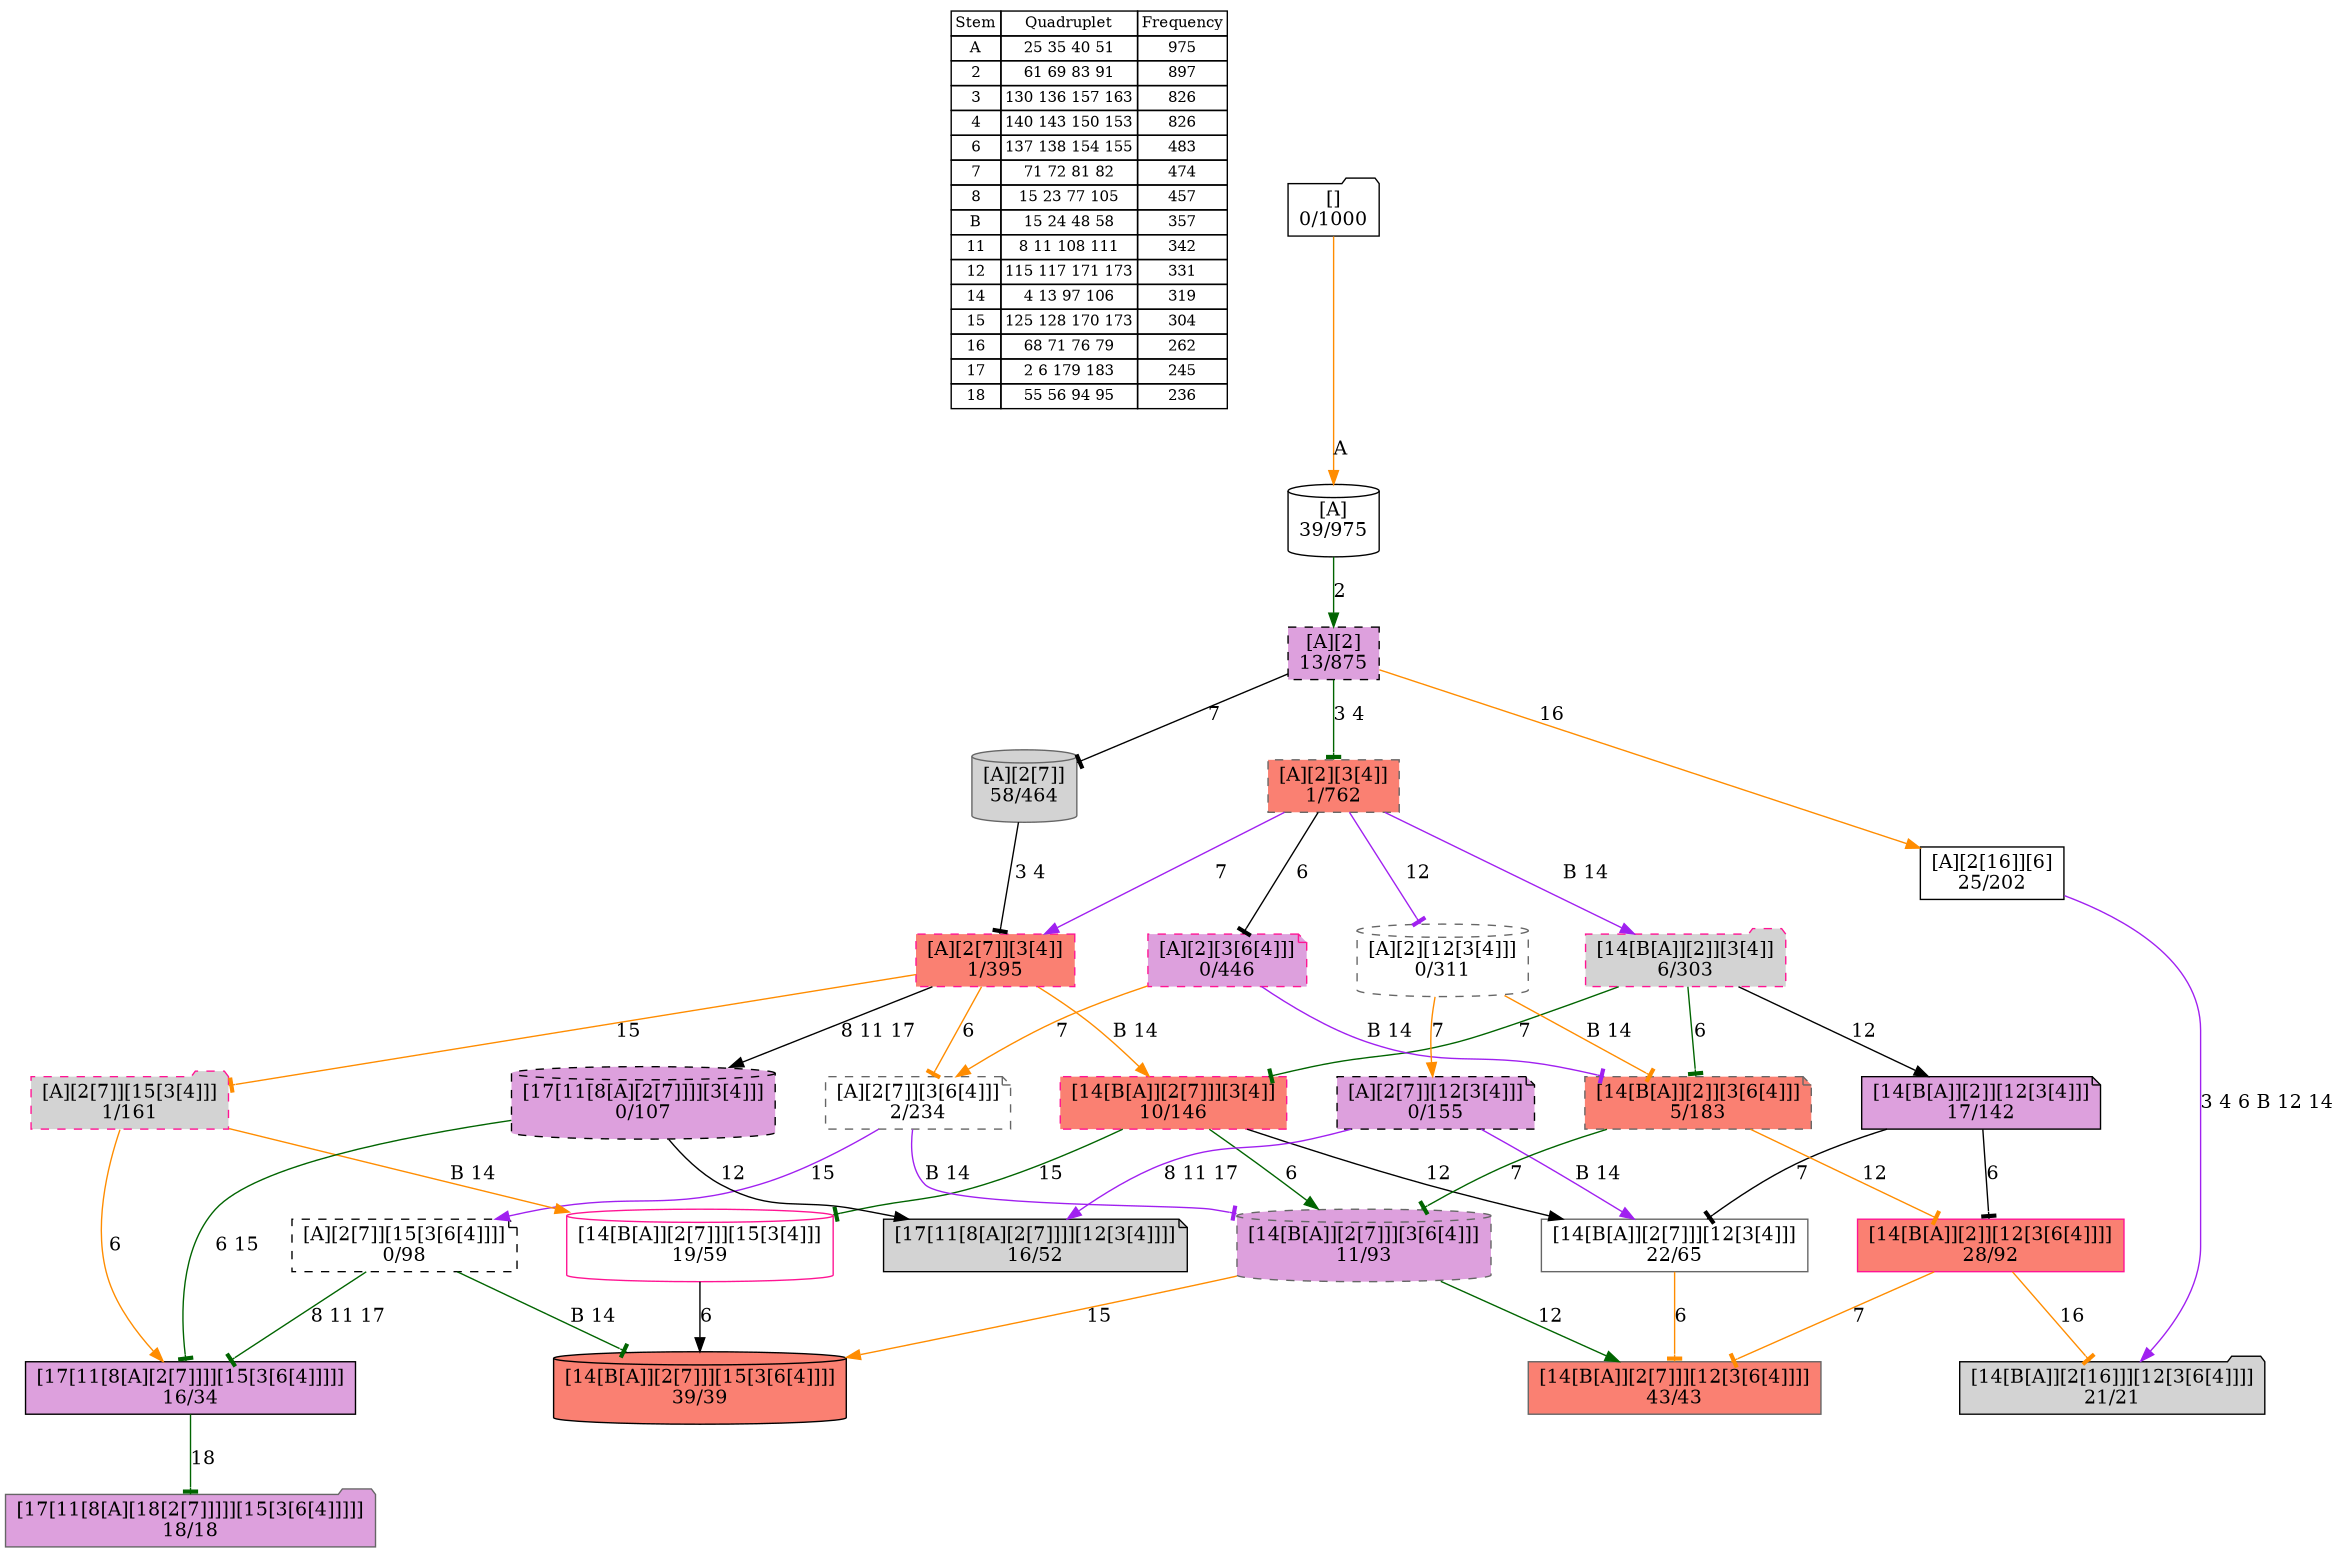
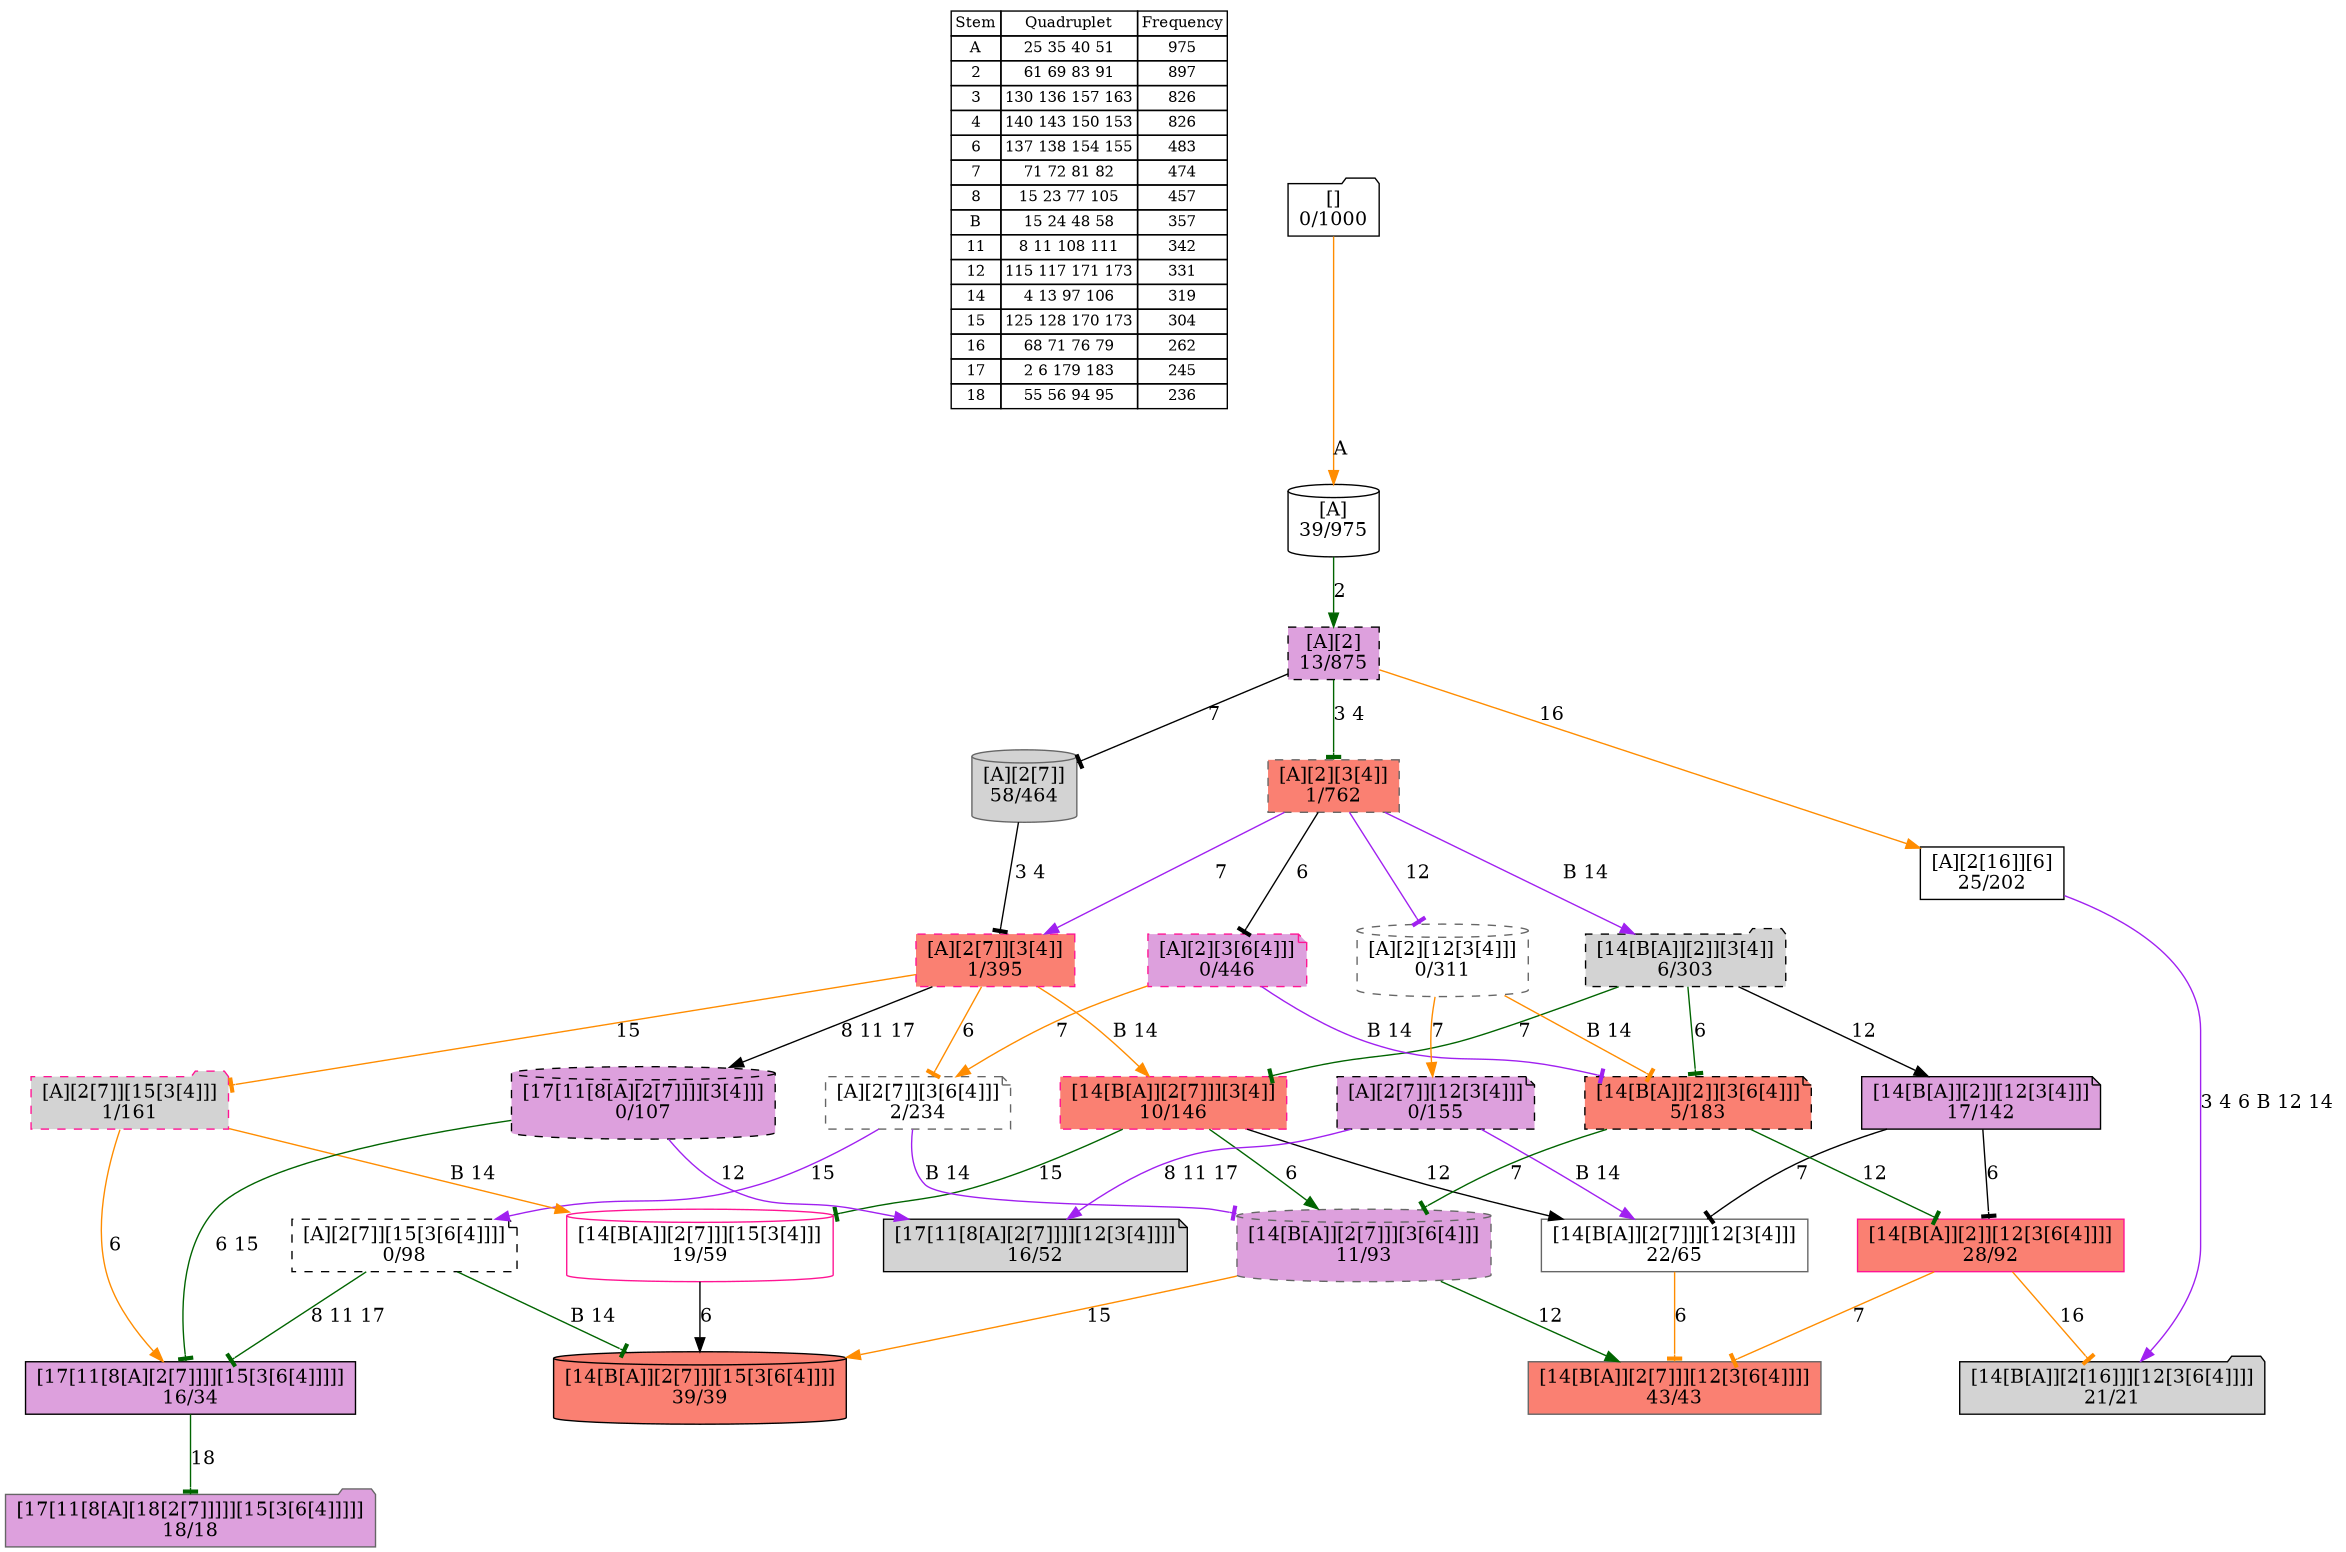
(1686, 960) -> (1686, 960)
(1698, 1103) -> (1698, 1103)
(1841, 1173) -> (1841, 1173)
(772, 1202) -> (772, 1202)
